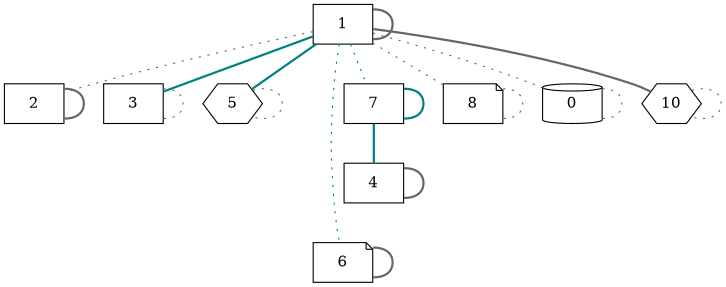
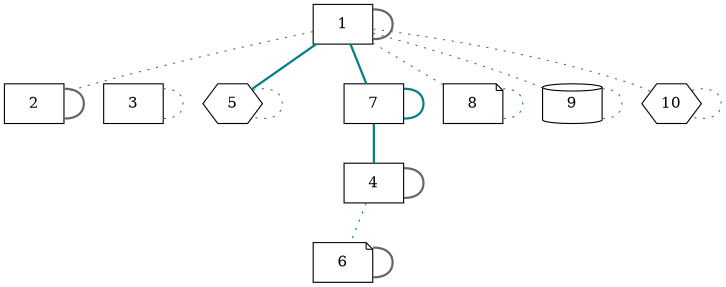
(514, 53) -> (514, 53)
(238, 64) -> none
(358, 64) -> (358, 64)
(572, 104) -> (572, 104)
(331, 143) -> (358, 223)
